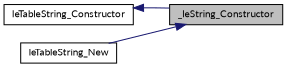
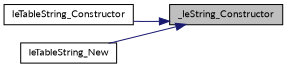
(157, 8) -> (146, 21)
